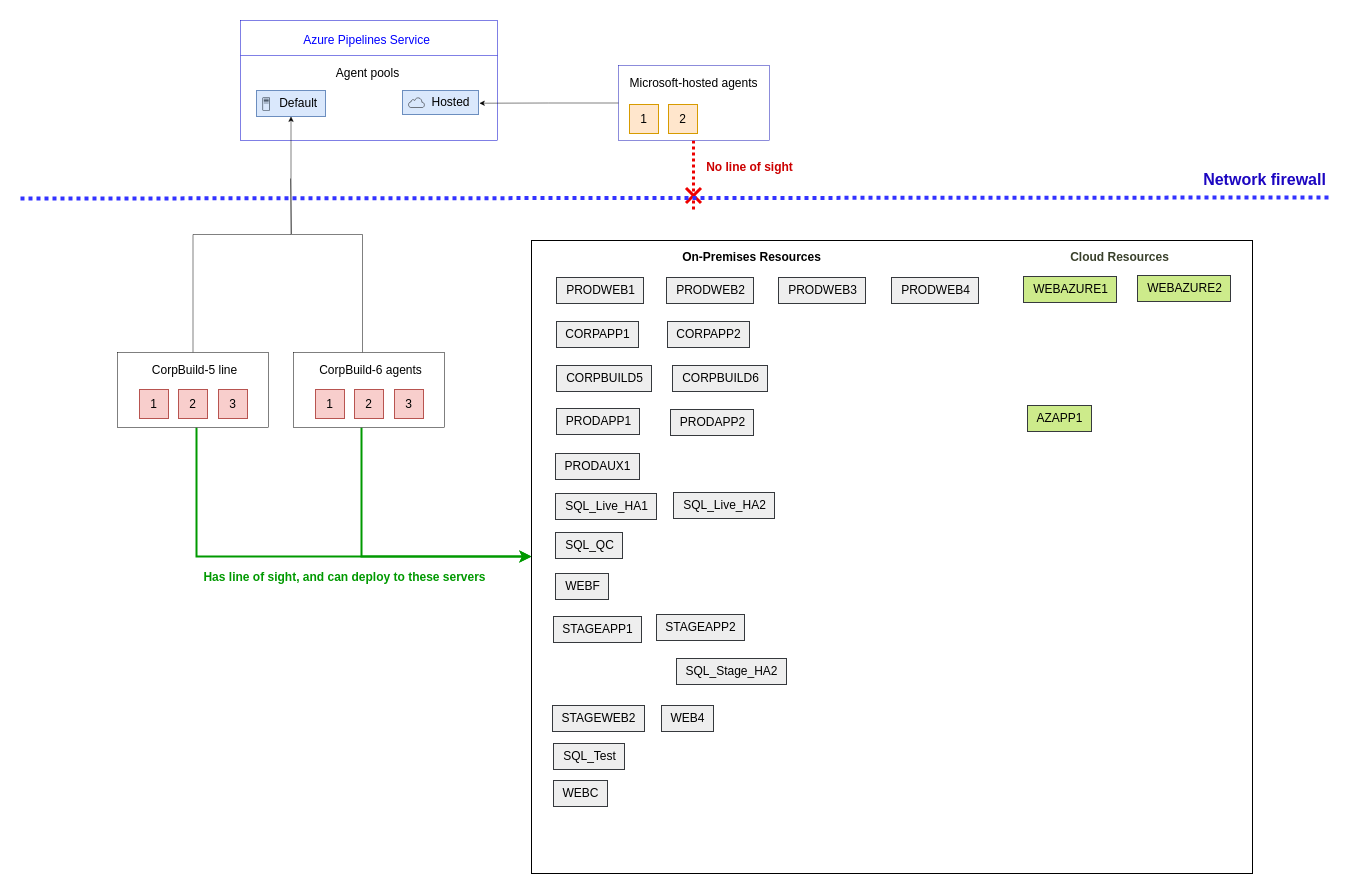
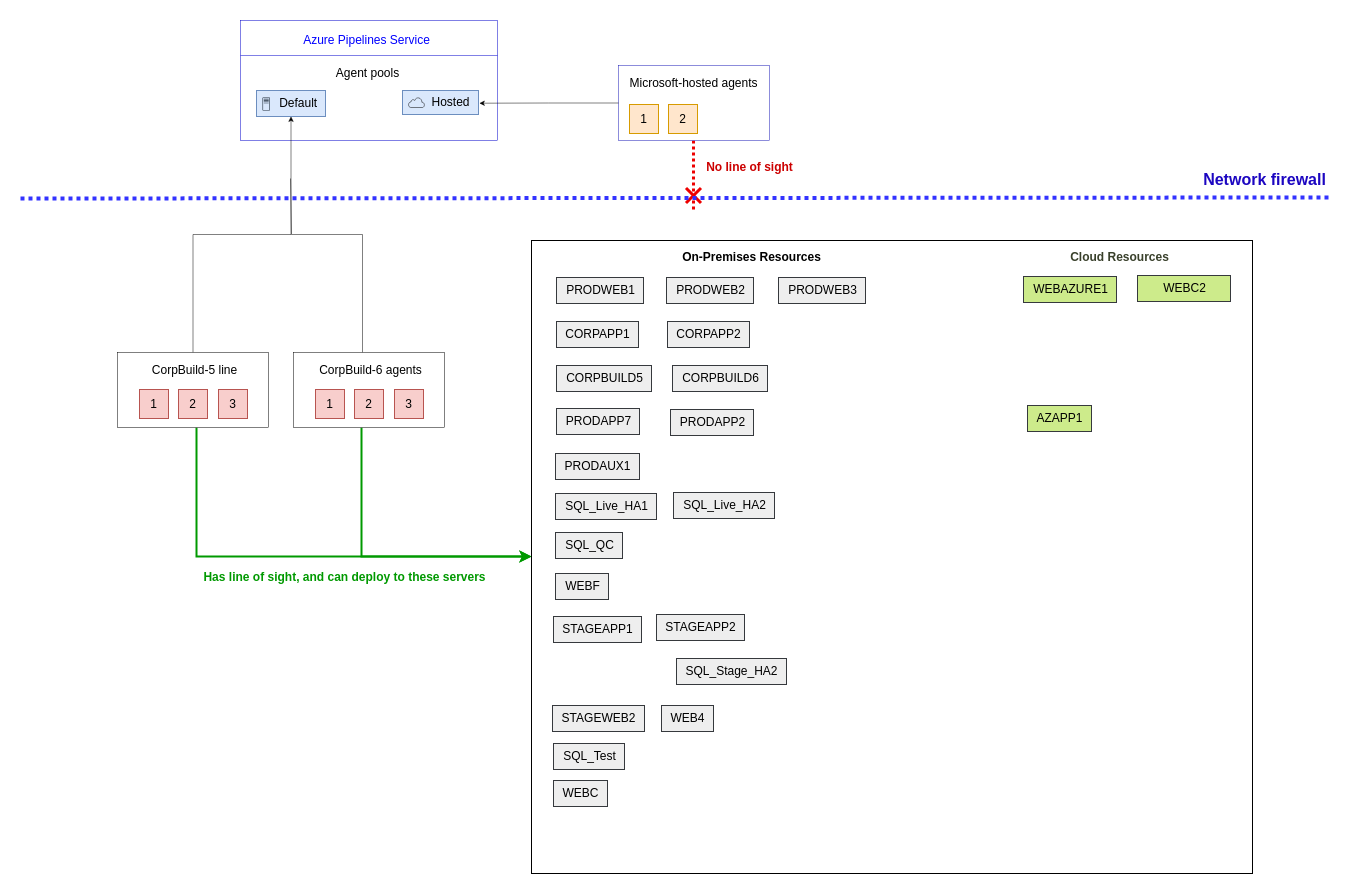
(1185, 289) -> (1185, 289)
(935, 291) -> none
(599, 422) -> (599, 422)
